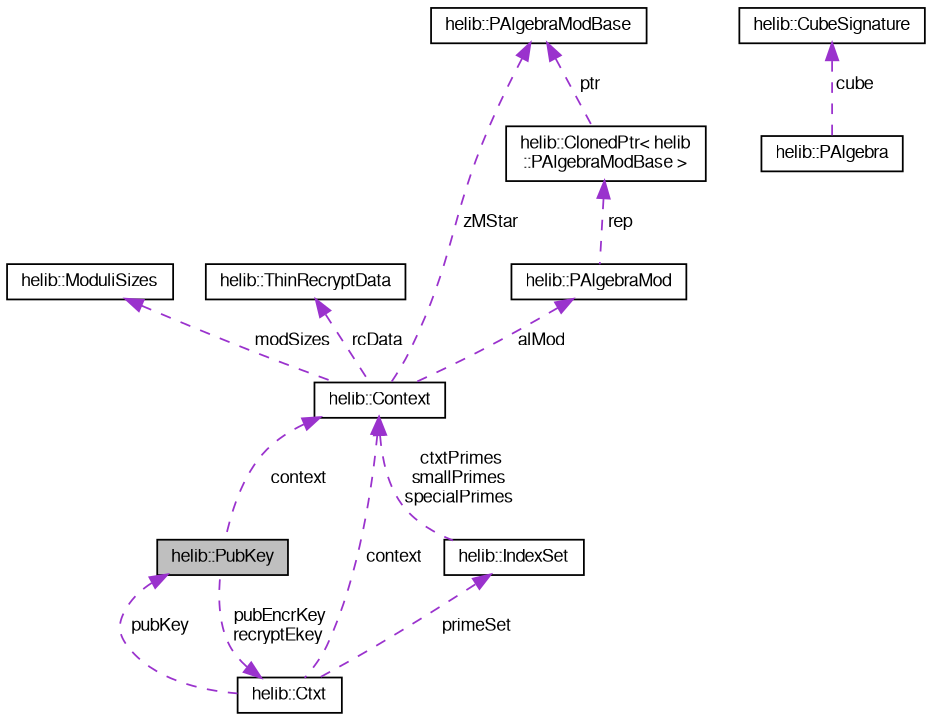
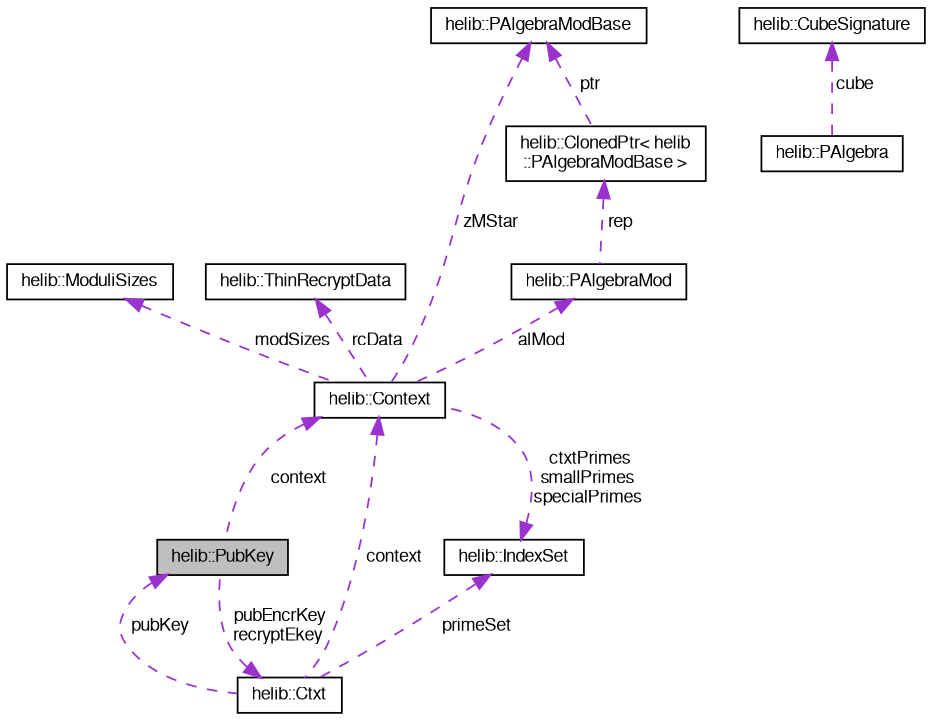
(399, 500) -> (517, 445)
